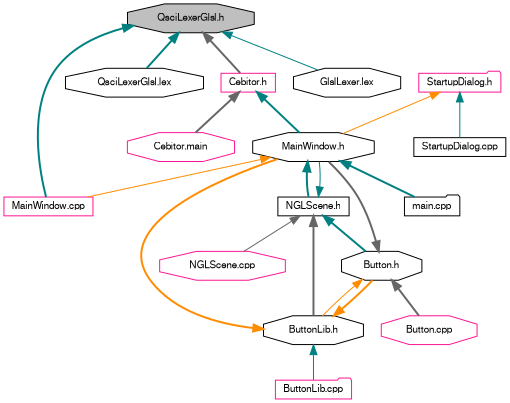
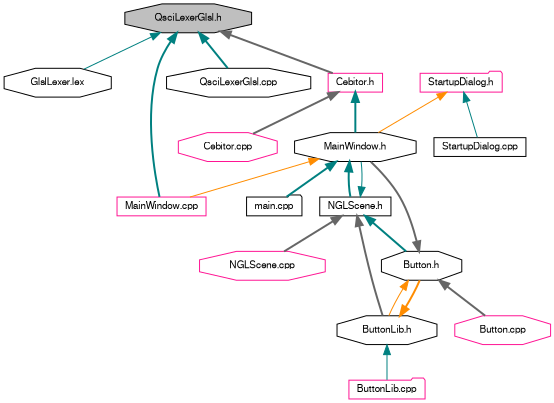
(134, 83) -> (239, 83)
(181, 147) -> (228, 147)
(268, 236) -> (309, 236)
(145, 240) -> none
